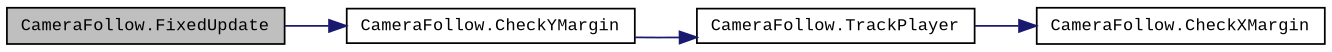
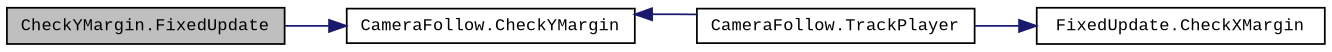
(146, 26) -> (146, 26)
(1181, 26) -> (1181, 26)
(657, 38) -> (675, 14)
